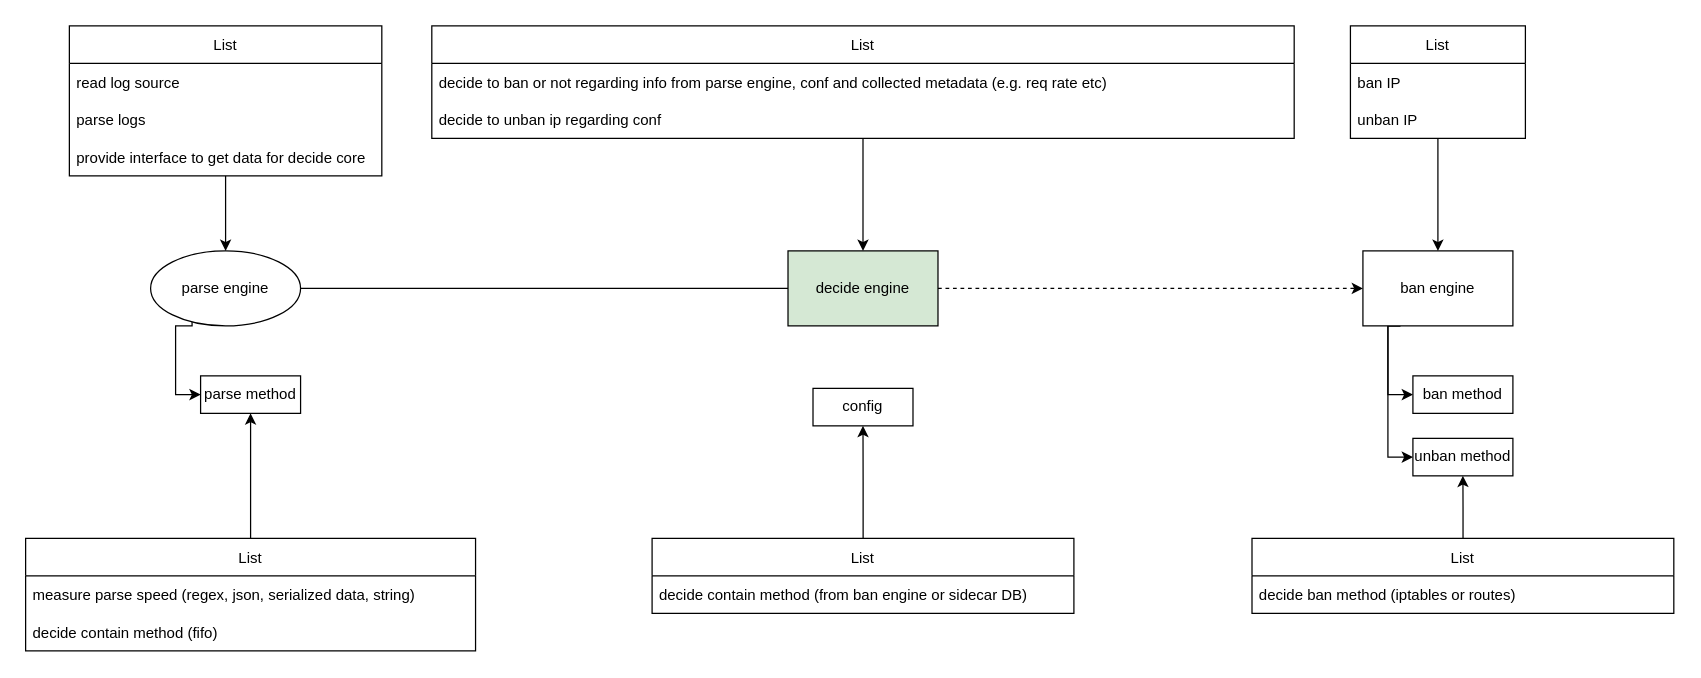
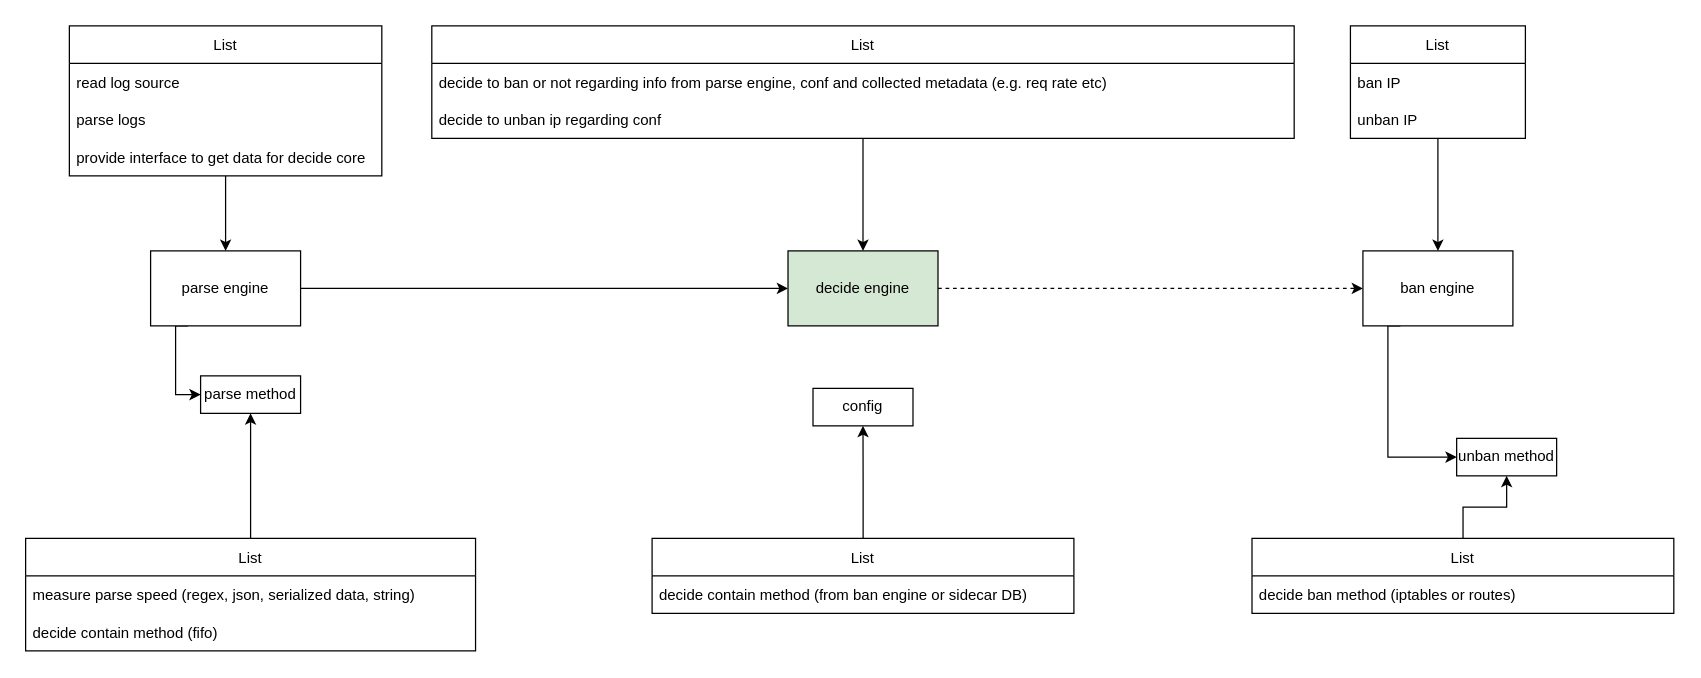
(226, 288) -> (226, 288)
(781, 288) -> (778, 288)
(1398, 394) -> none
(1463, 394) -> none
(1463, 457) -> (1507, 457)
